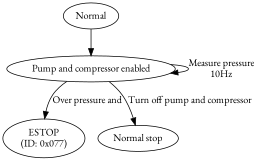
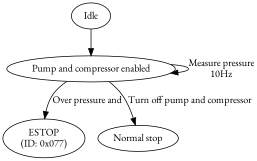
(91, 16) -> (91, 16)
